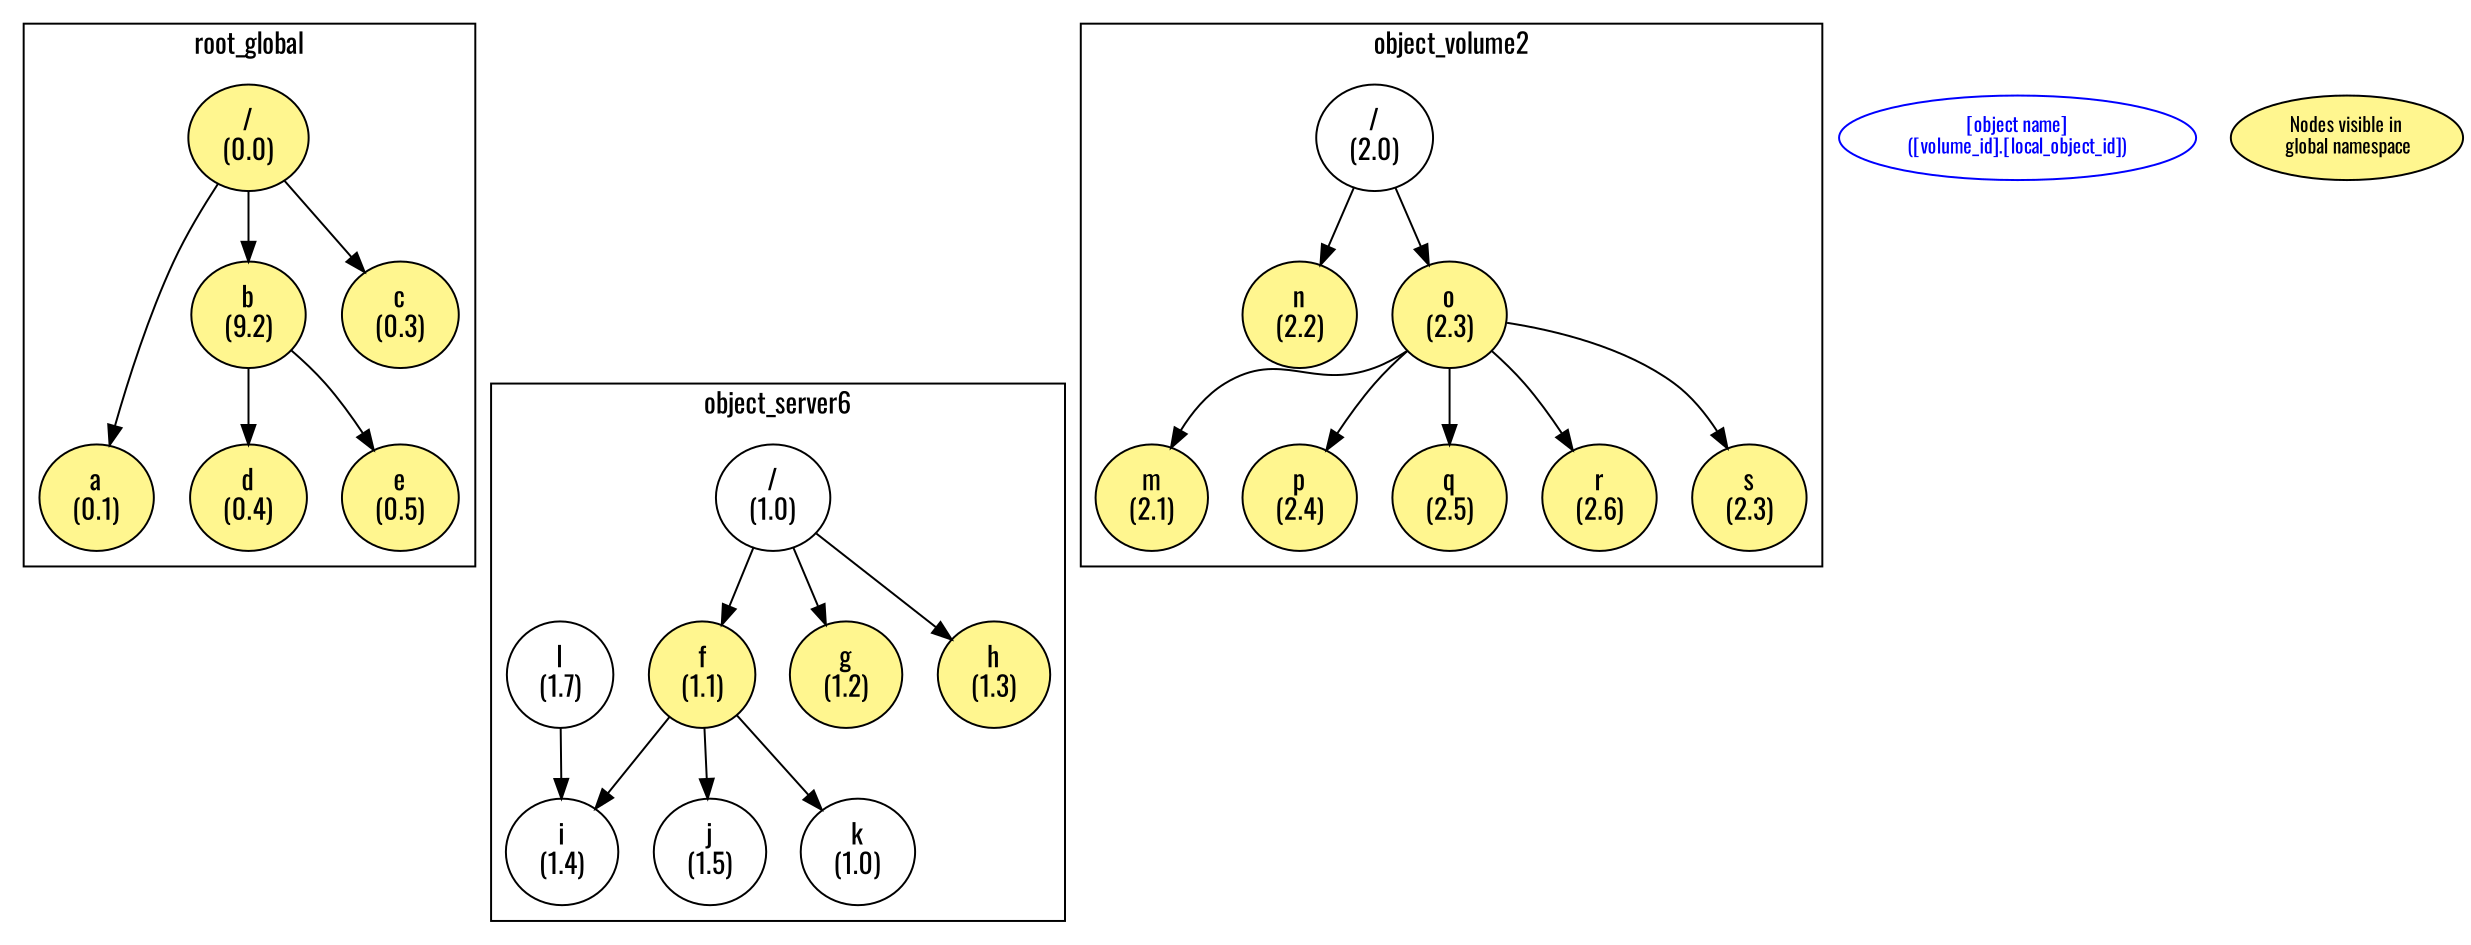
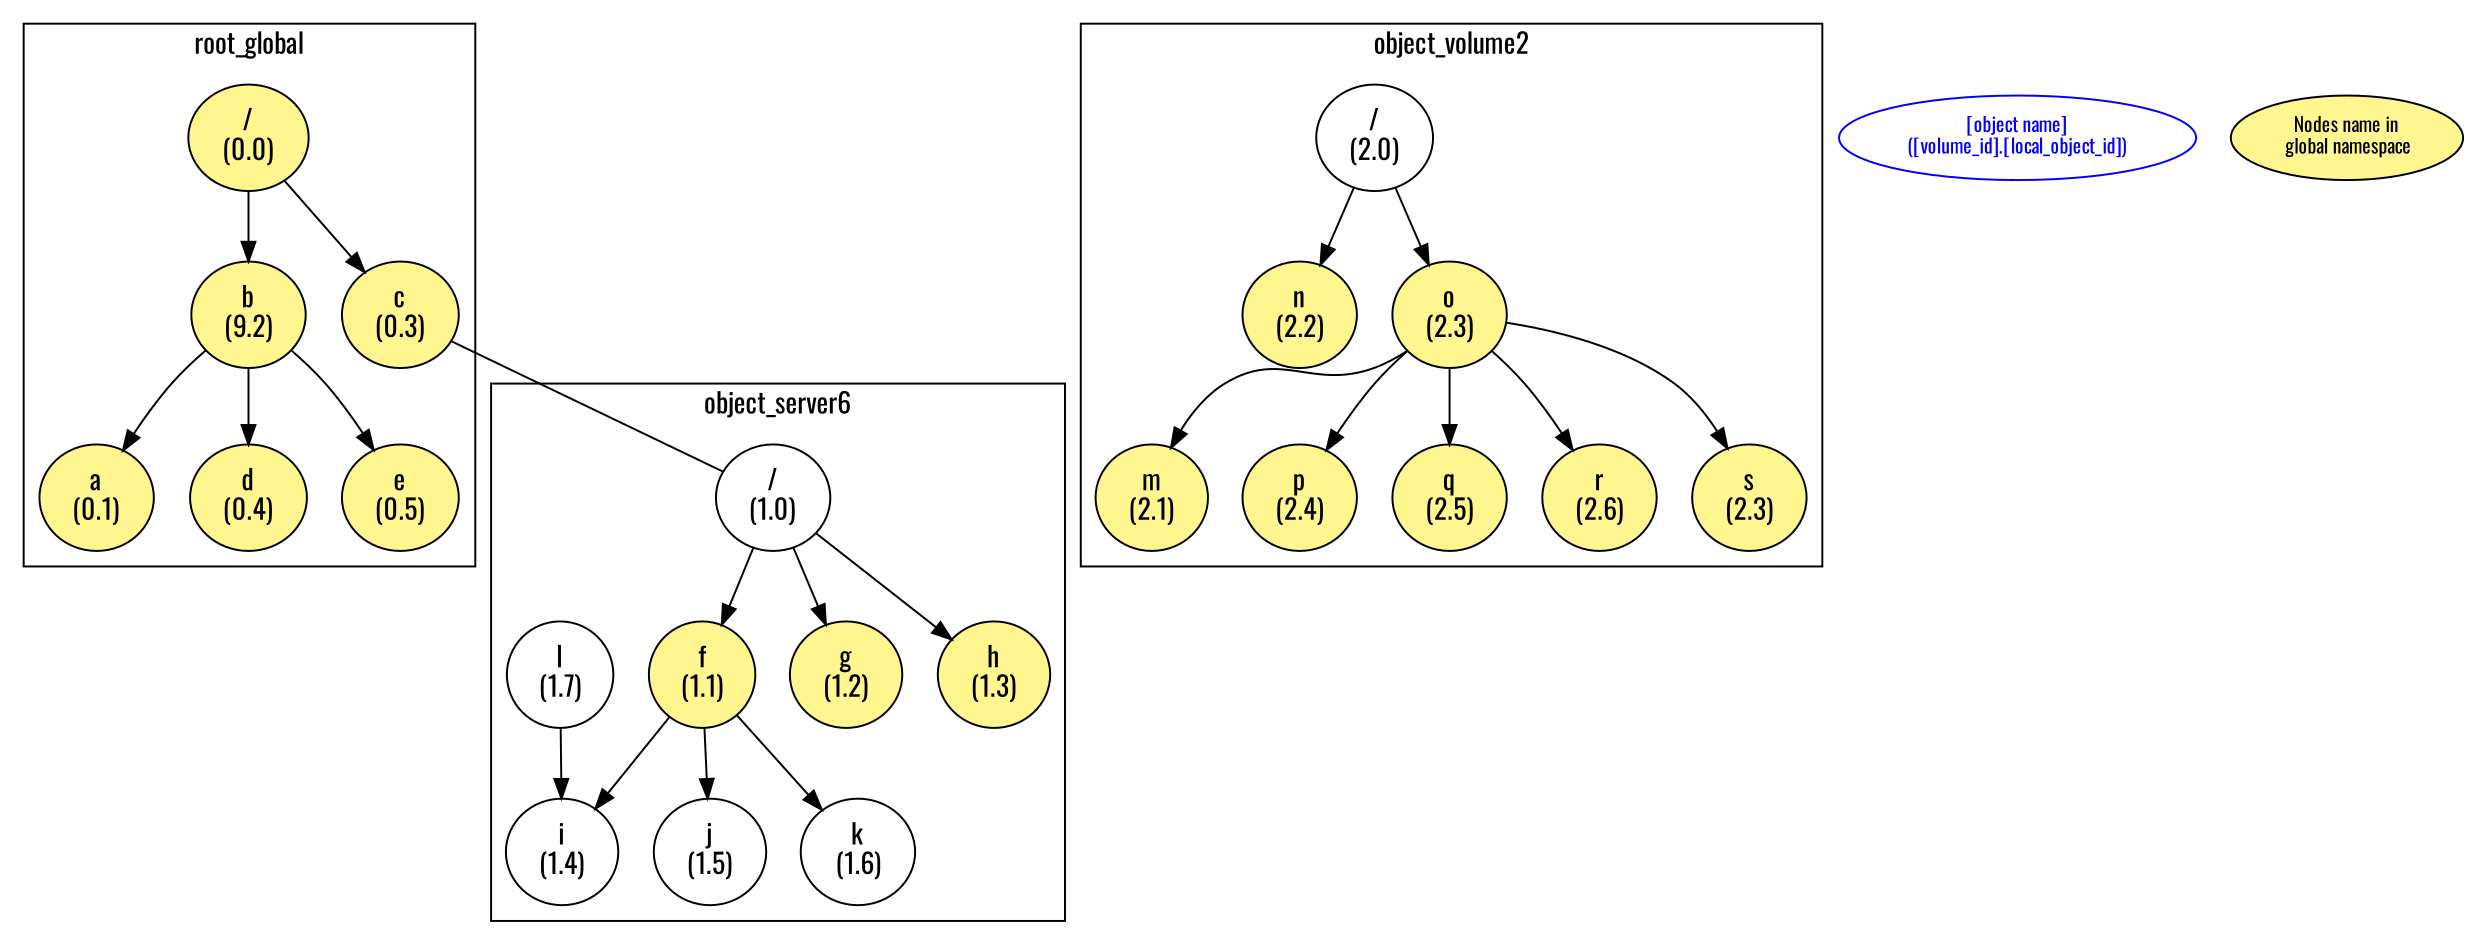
(2347, 138) -> (2347, 138)
(157, 301) -> (167, 389)
none -> (587, 406)
(858, 852) -> (858, 852)
